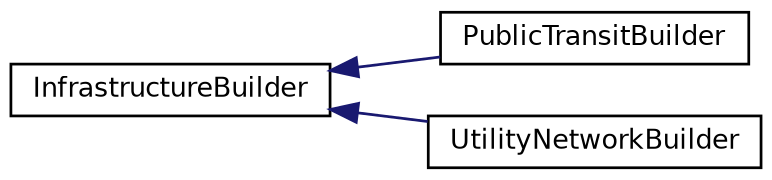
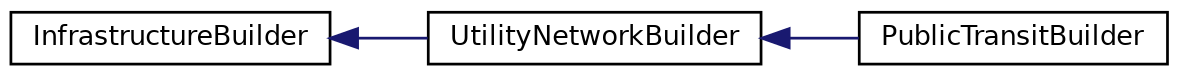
(399, 62) -> (824, 38)
